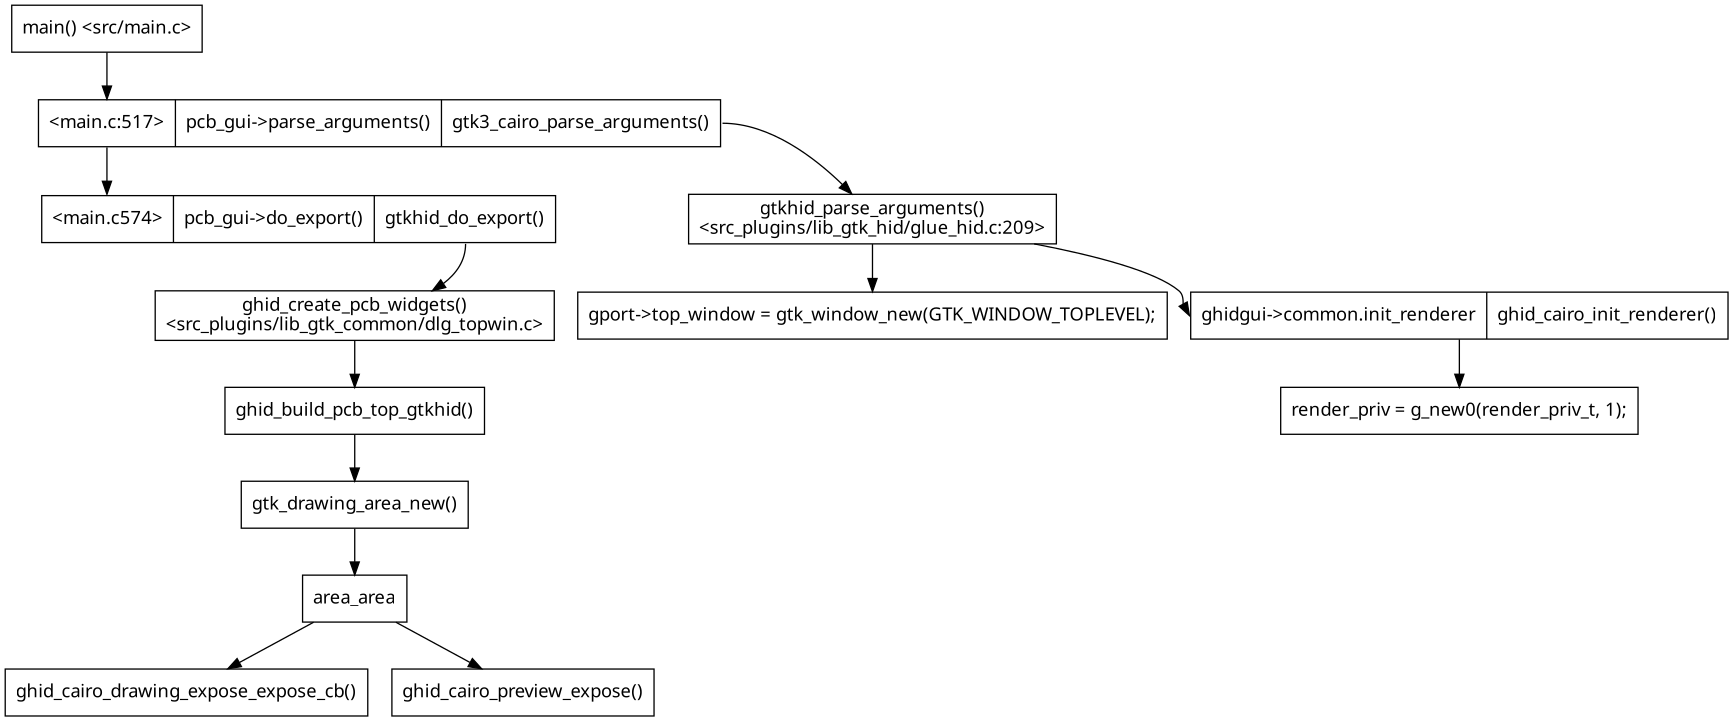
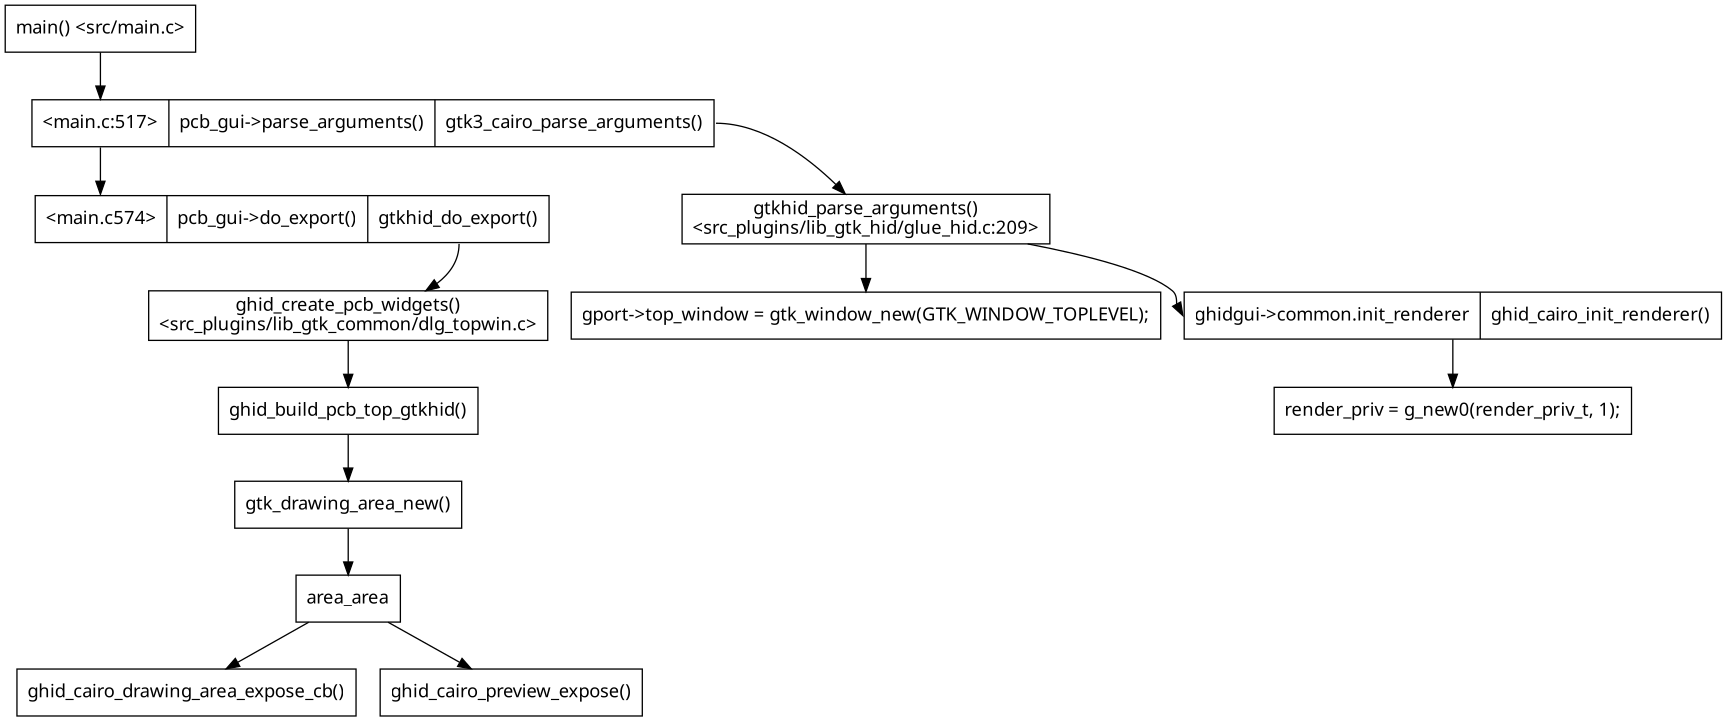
(186, 693) -> (186, 693)
